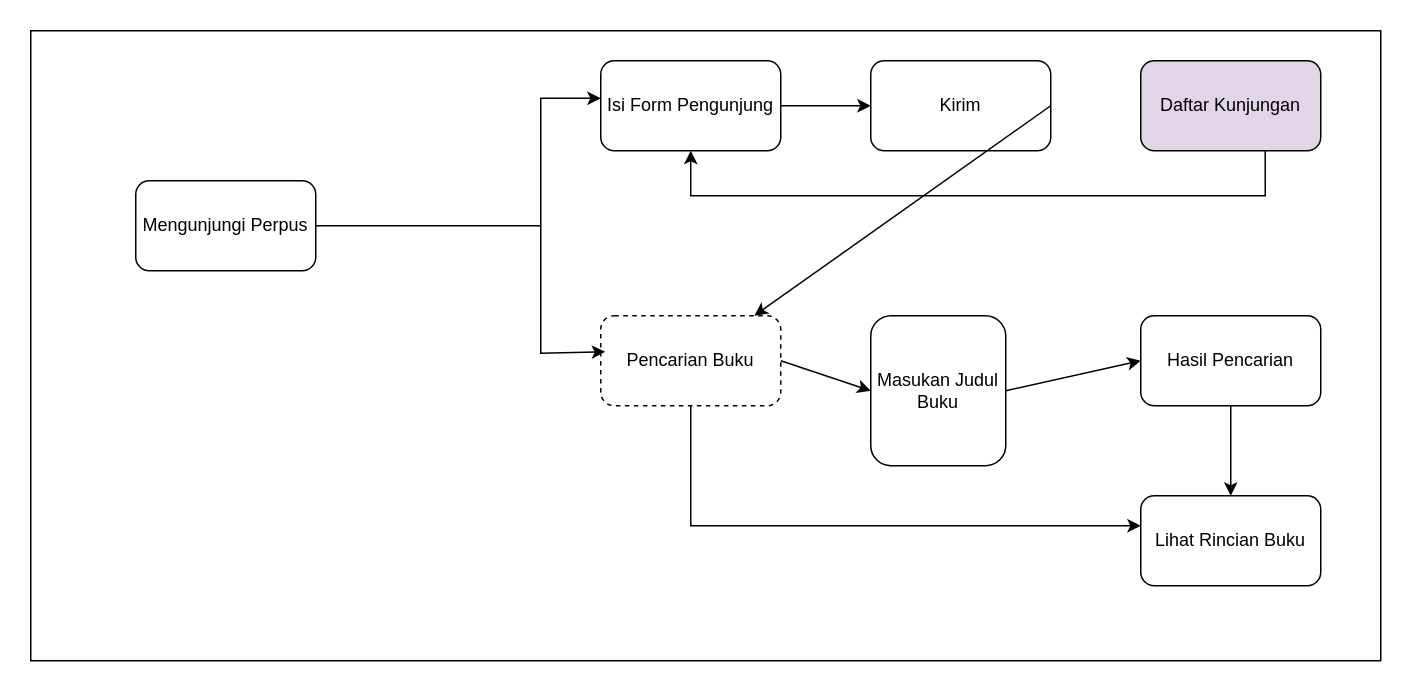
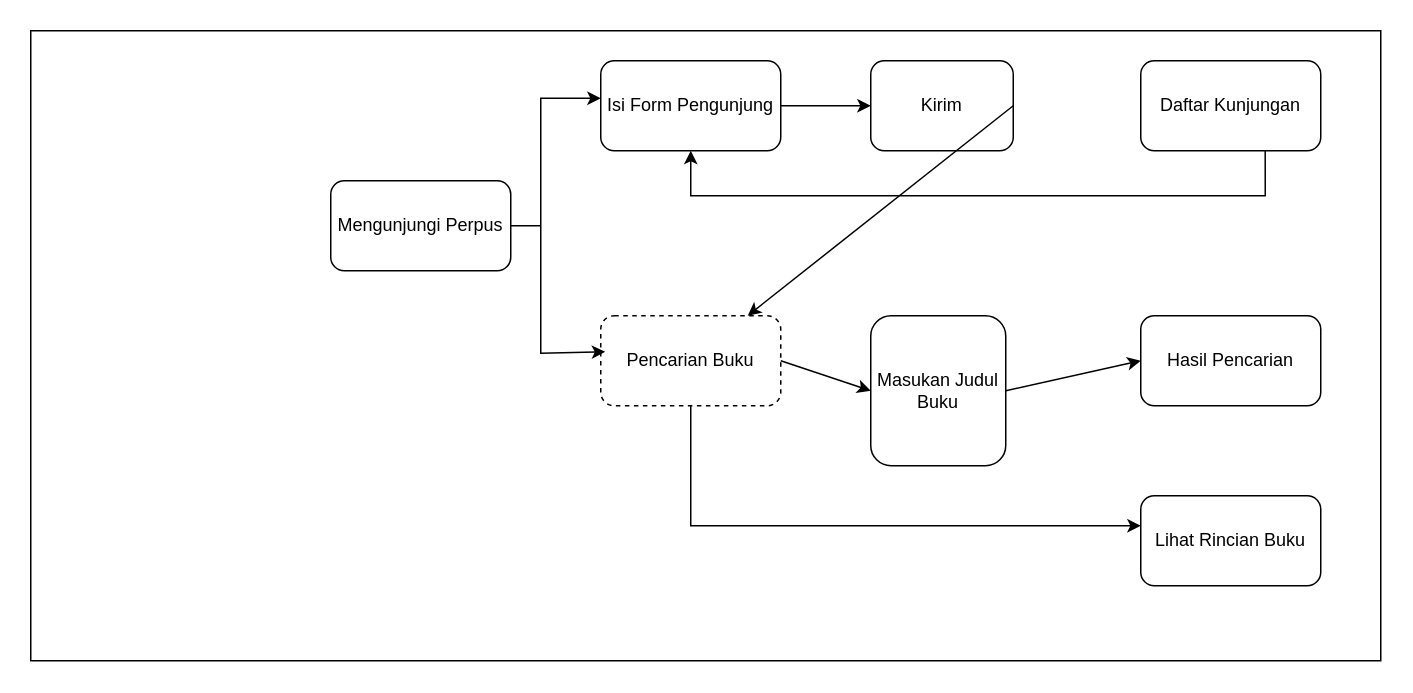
(961, 106) -> (942, 106)
(1231, 106) -> (1231, 106)
(226, 226) -> (421, 226)
(1231, 446) -> none
